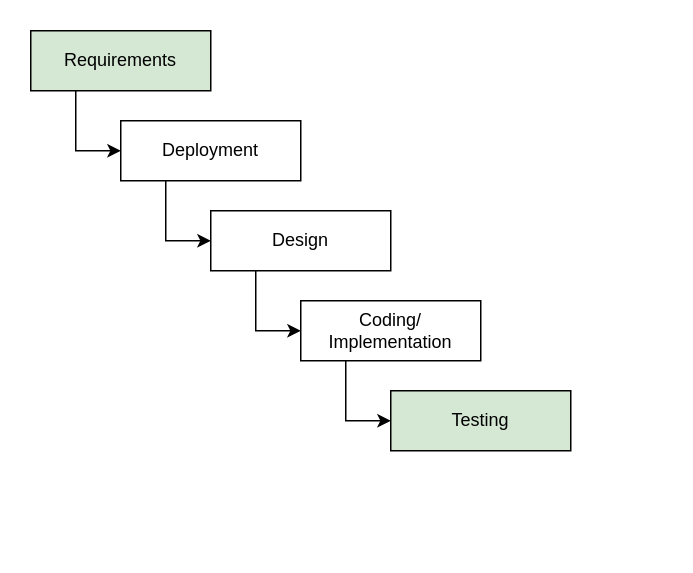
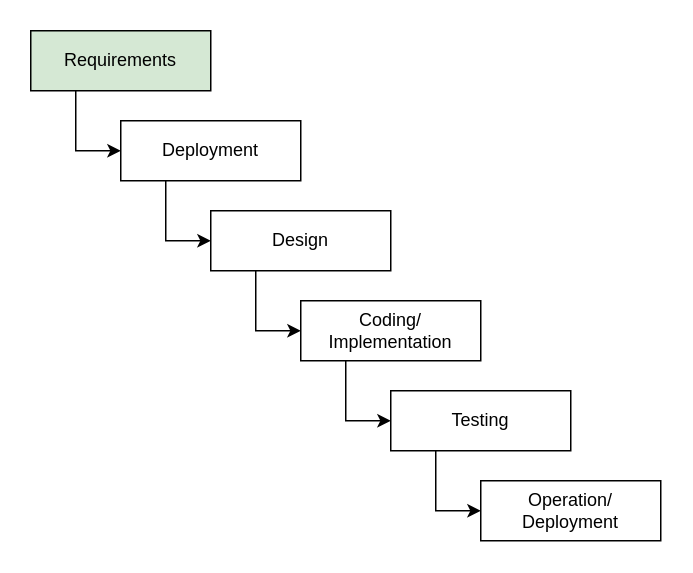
(481, 421) -> (481, 421)
none -> (436, 498)
none -> (571, 511)
